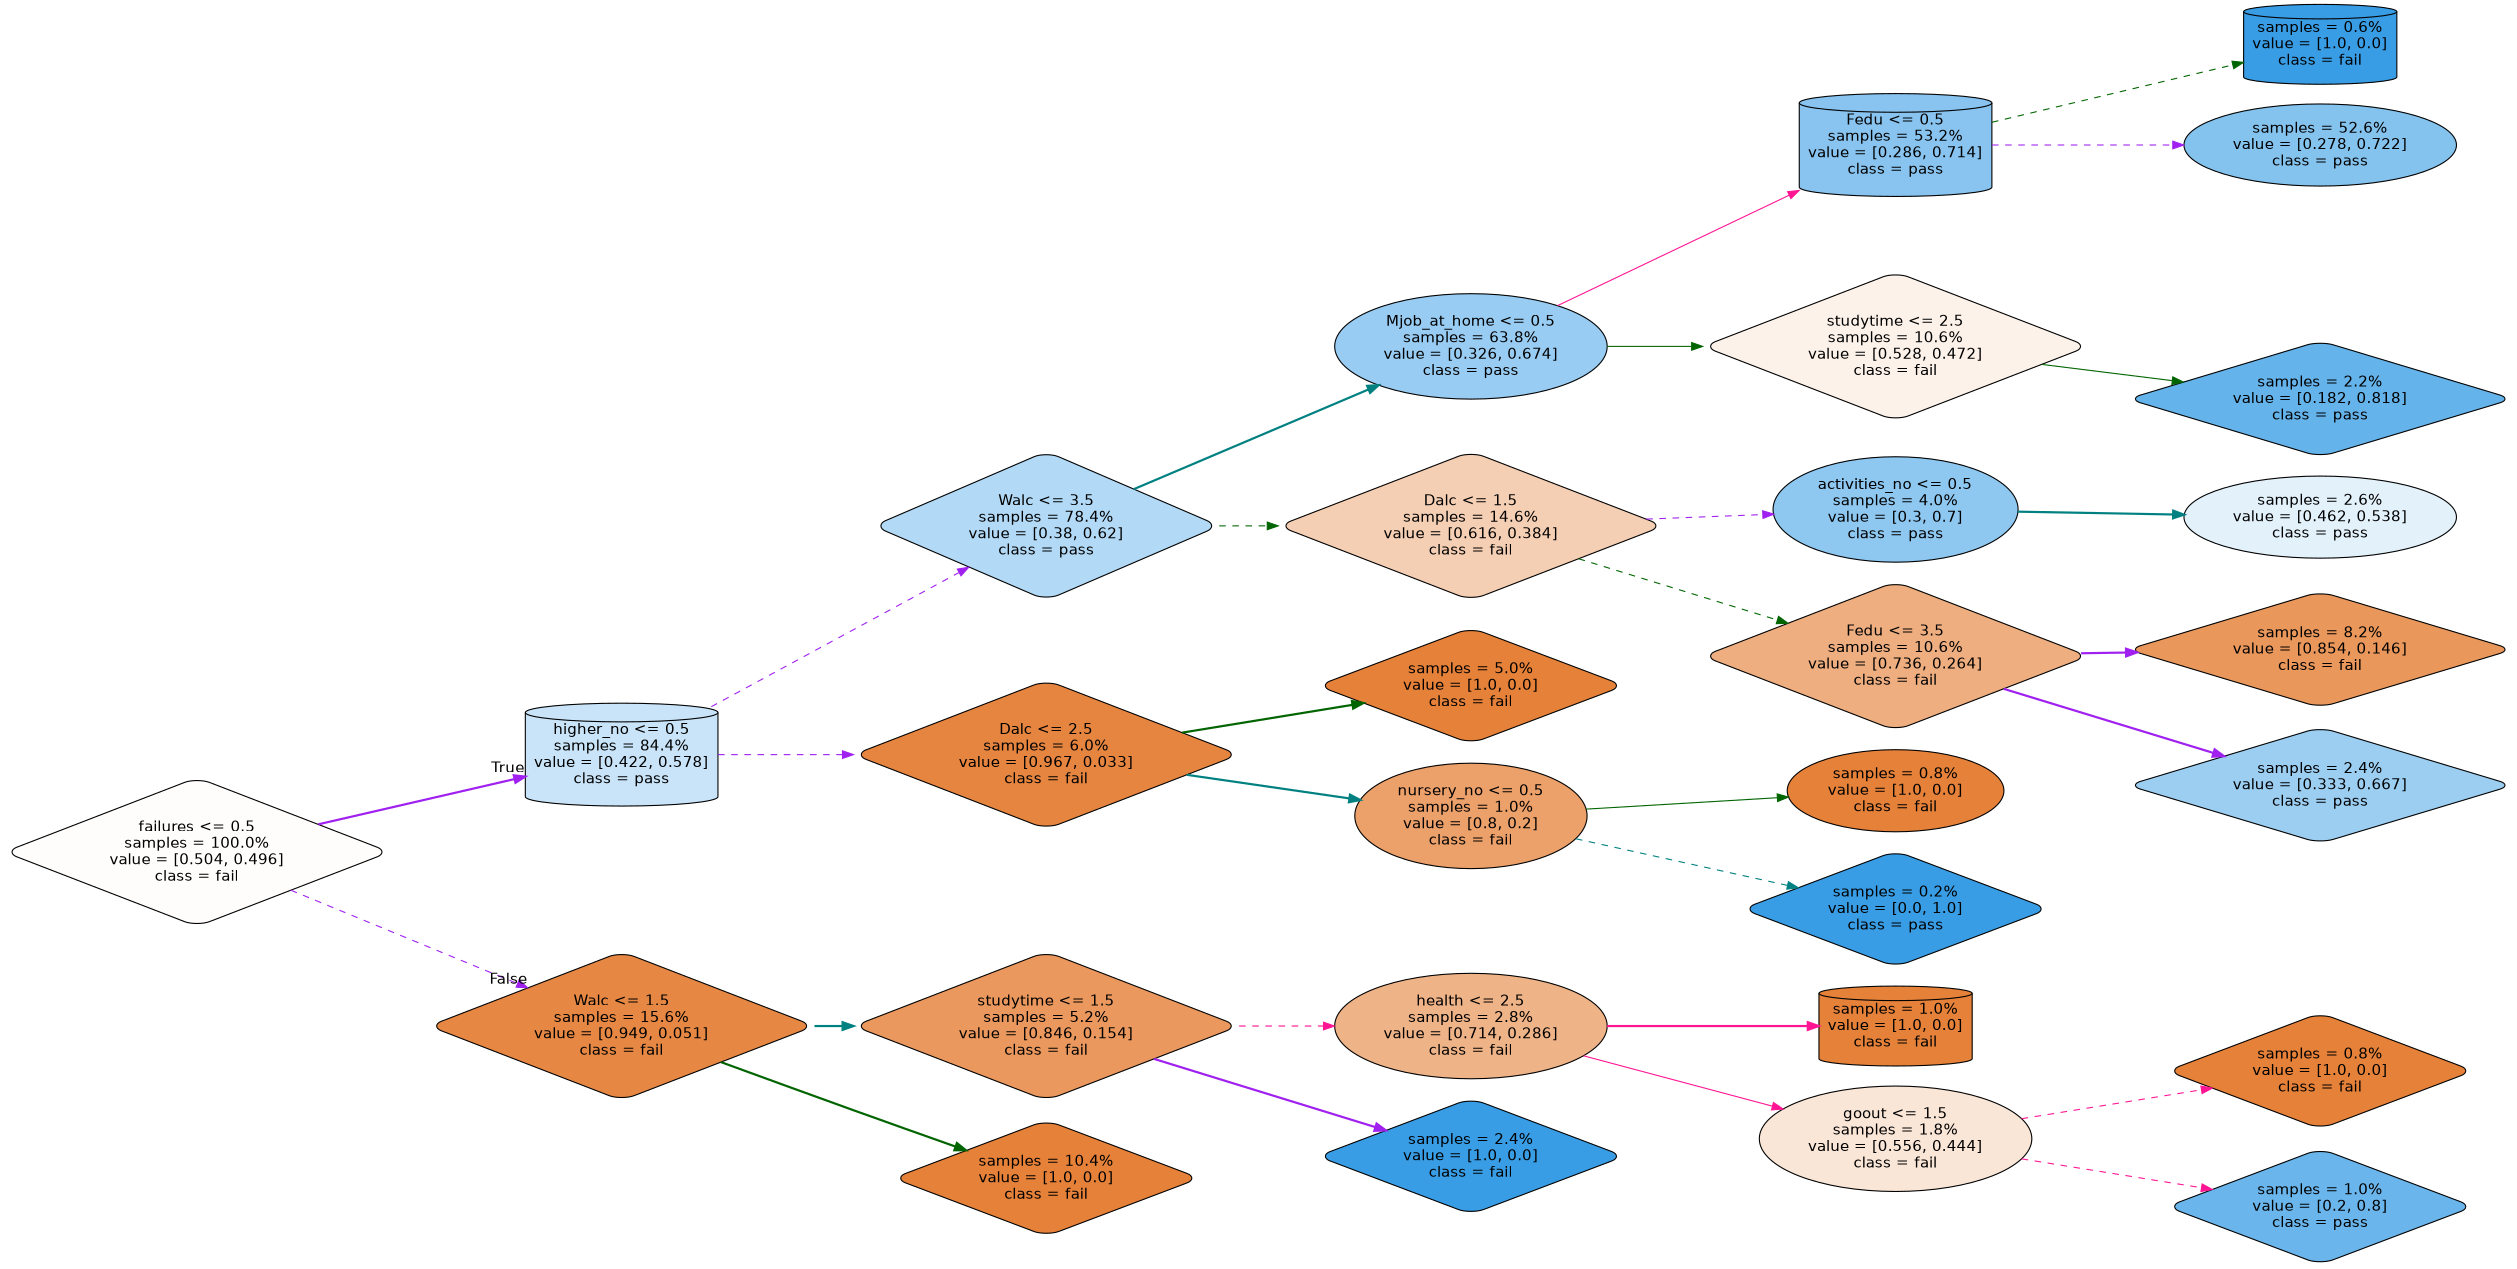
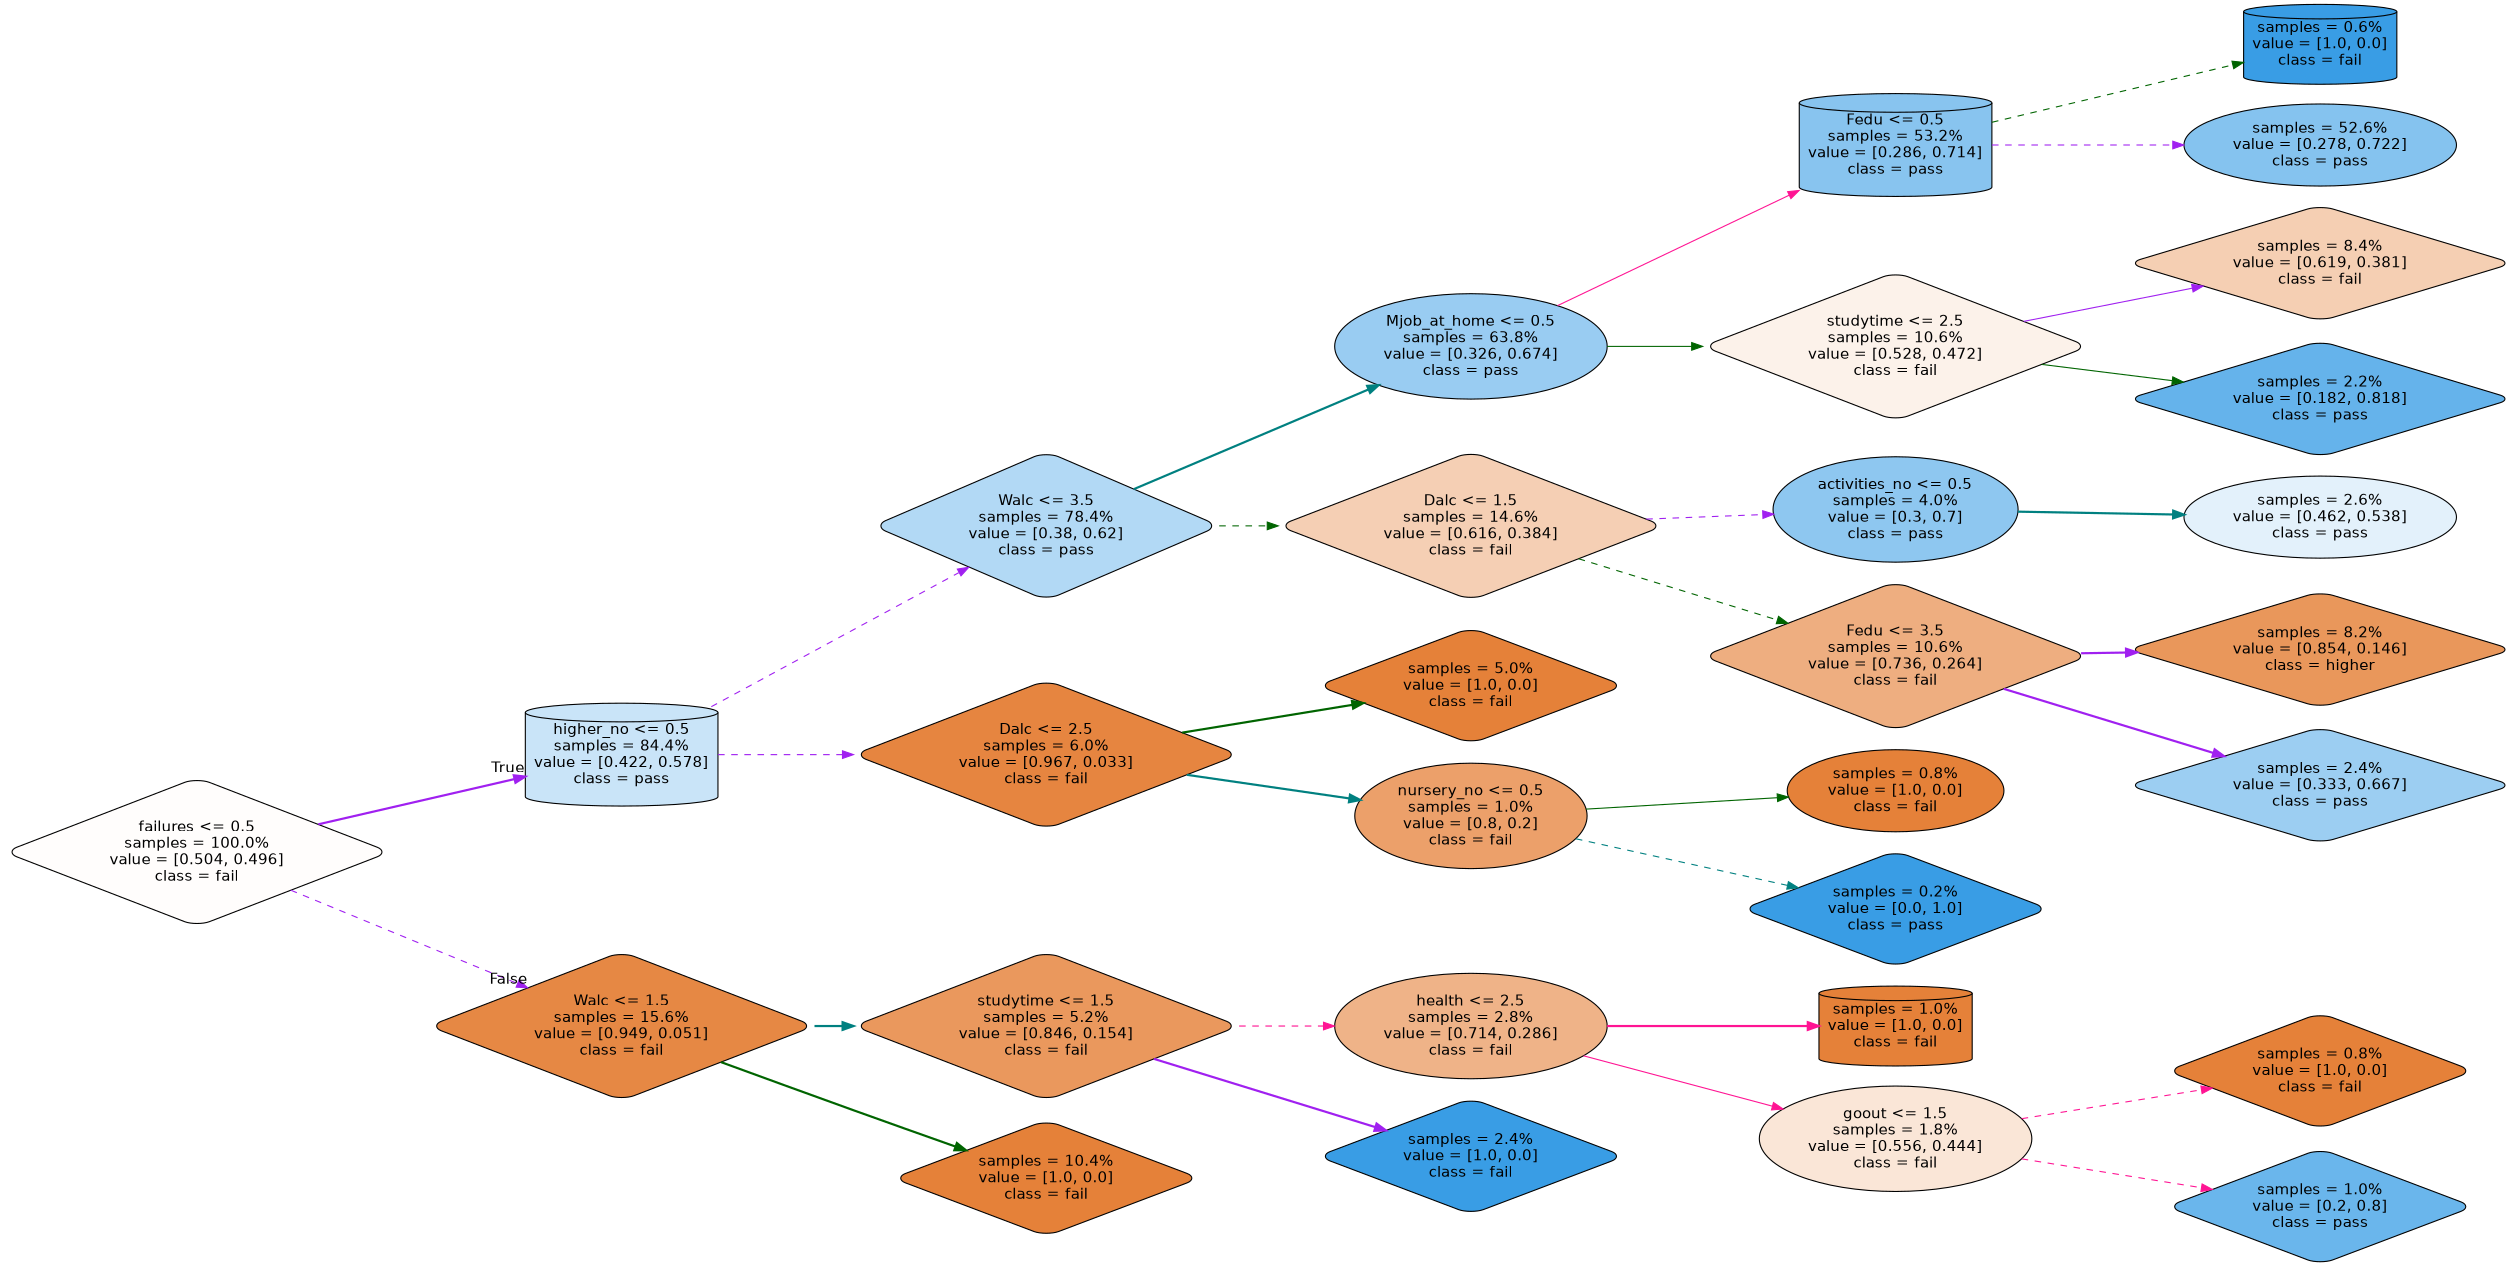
none -> (2320, 263)
(2320, 650) -> (2320, 650)
